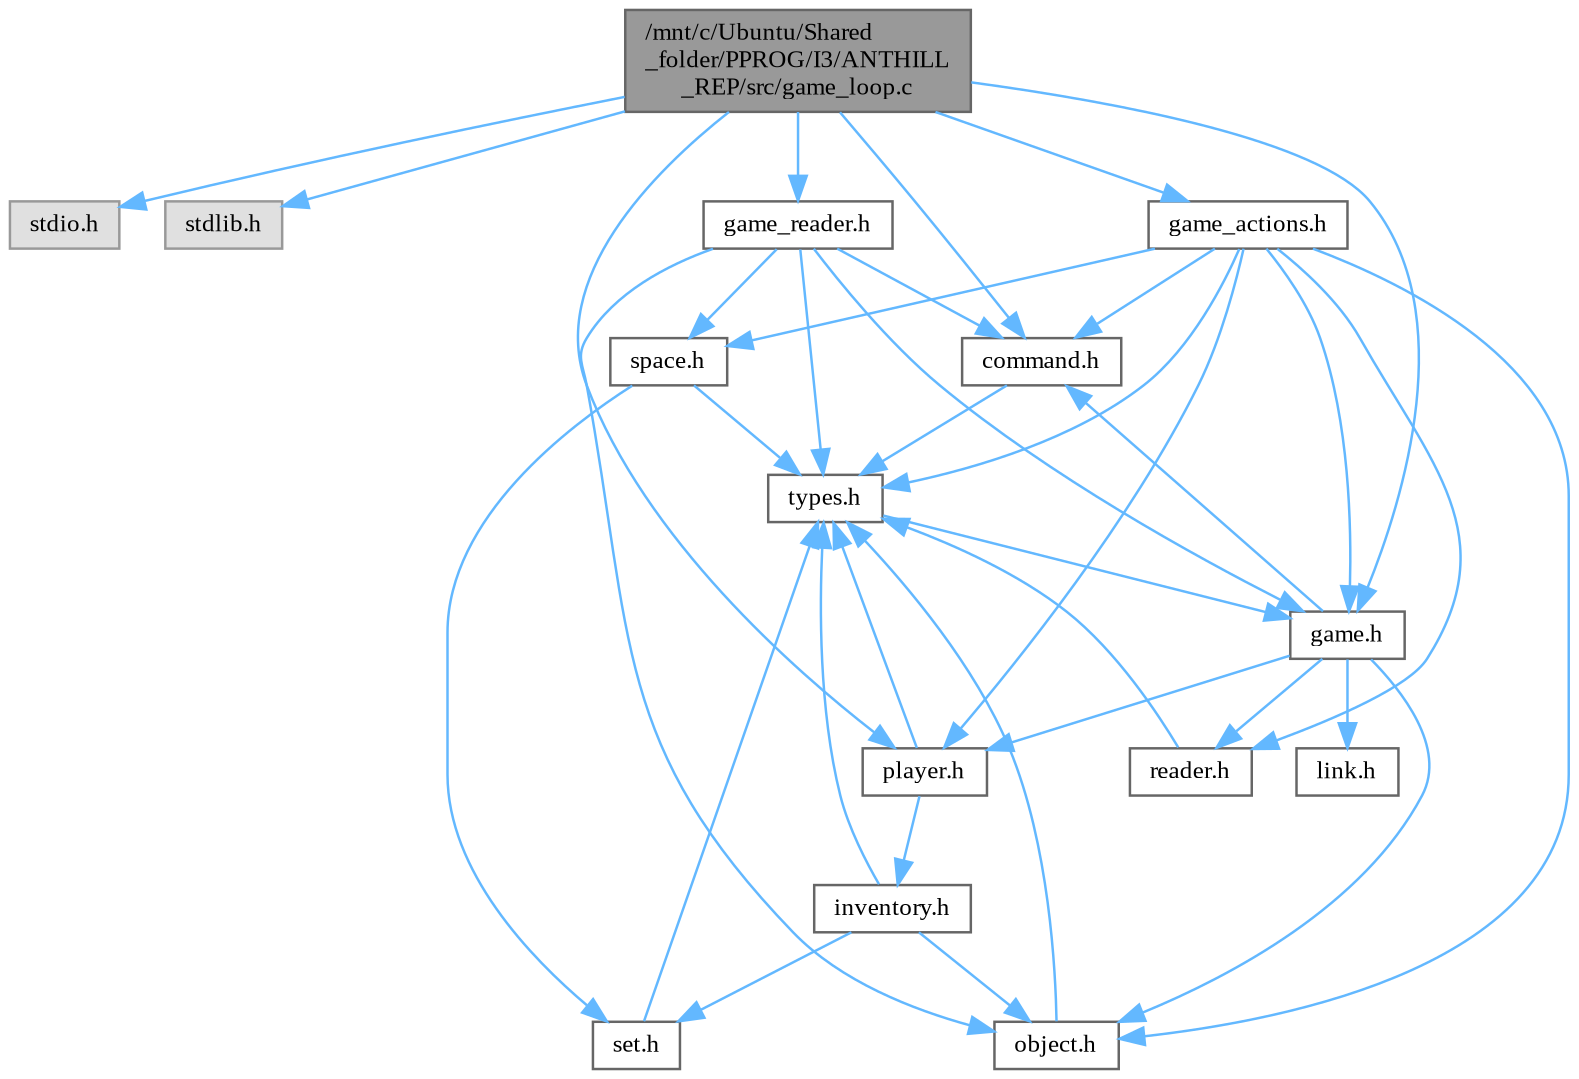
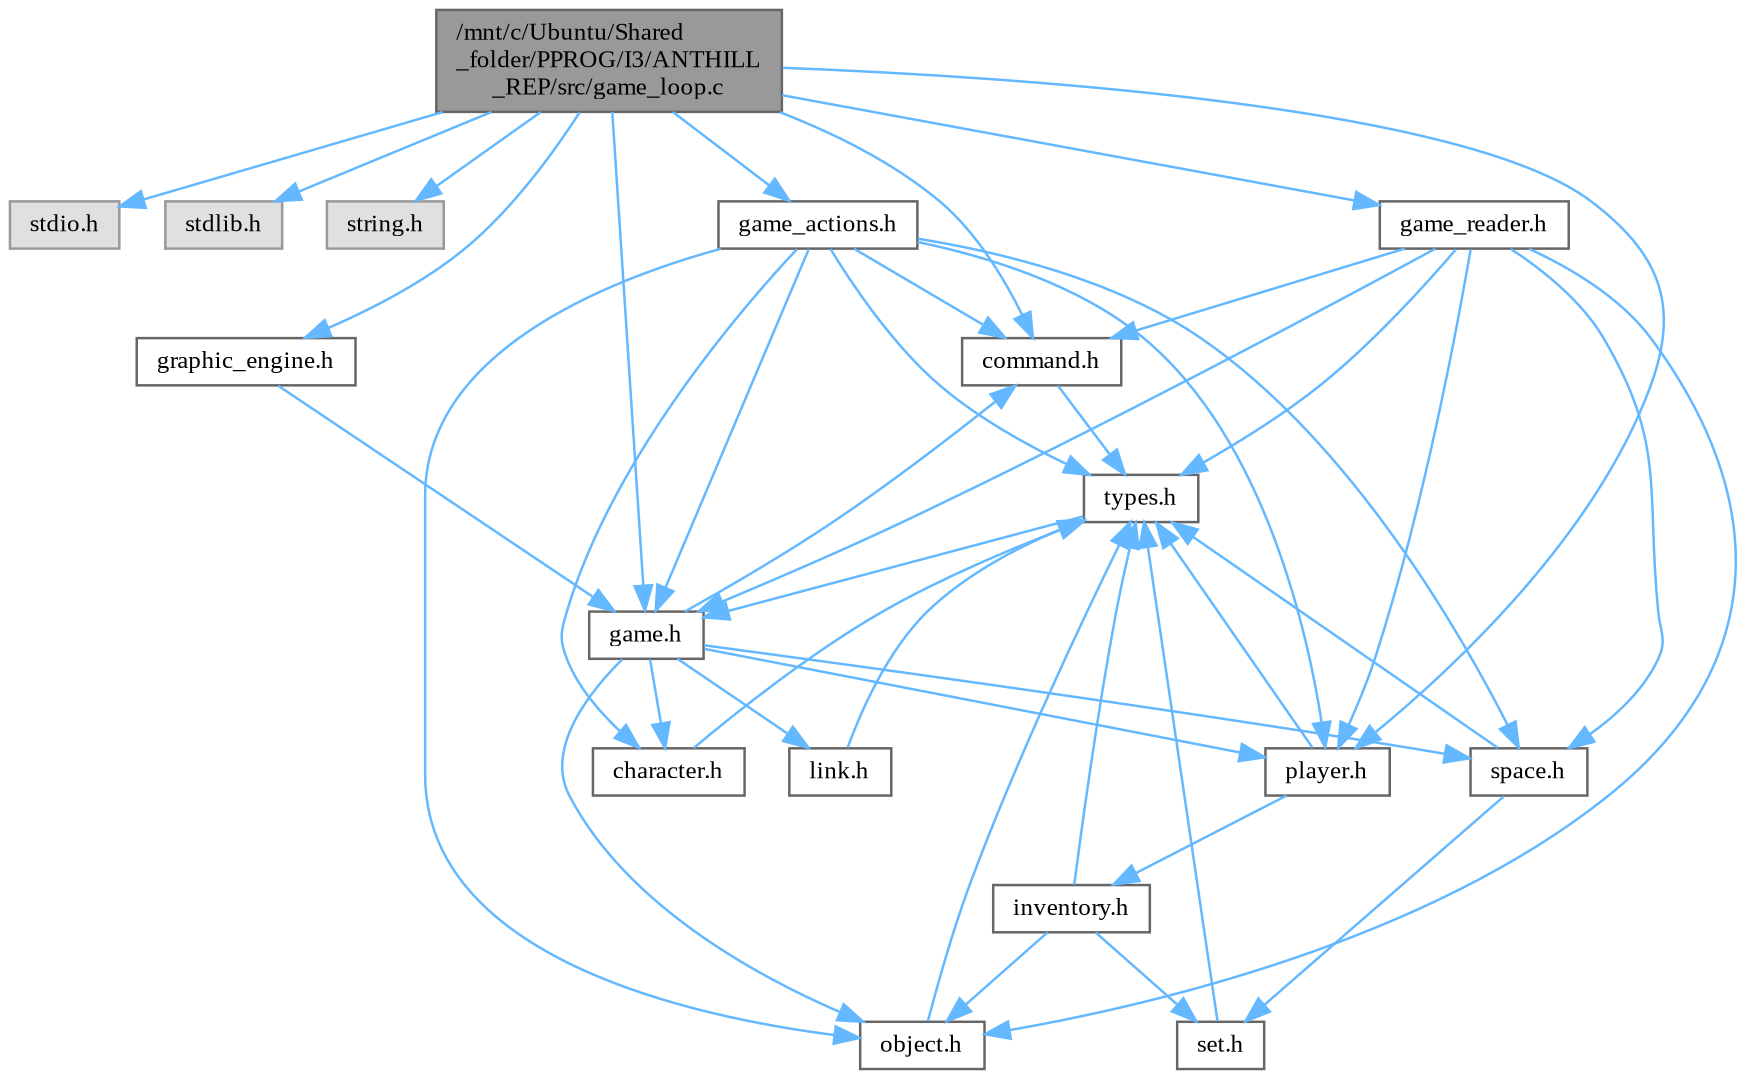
none -> (385, 225)
none -> (246, 362)
none -> (1421, 490)
none -> (926, 612)
none -> (1075, 697)
(1191, 772) -> (669, 772)
